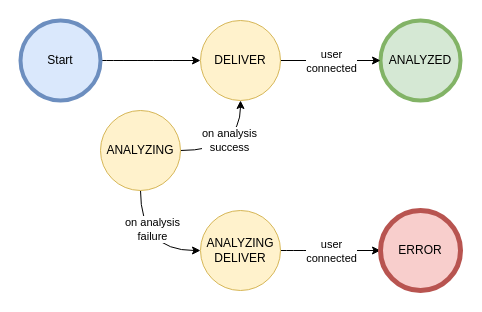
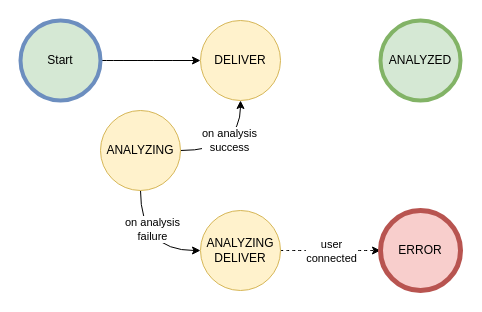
(61, 61) -> (61, 61)
(294, 61) -> none
(293, 251) -> (293, 251)
